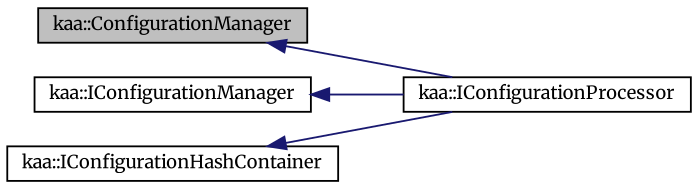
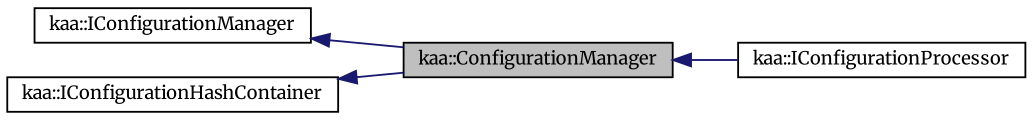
(367, 95) -> (367, 44)
(369, 127) -> (380, 75)
